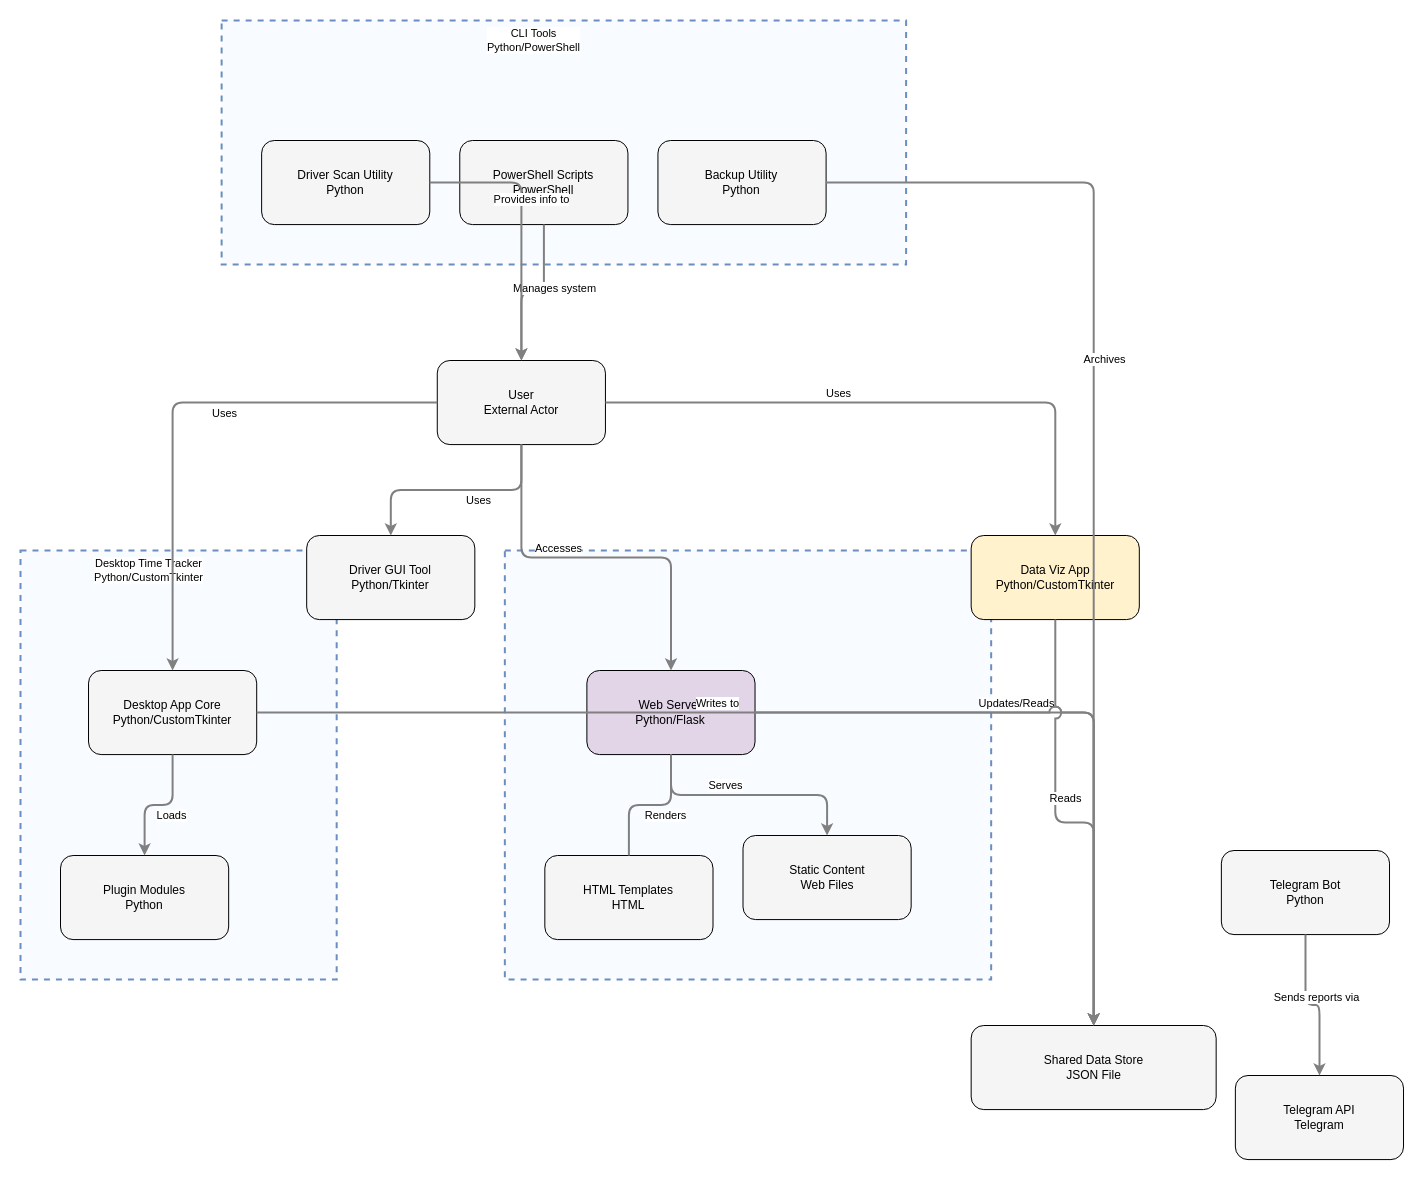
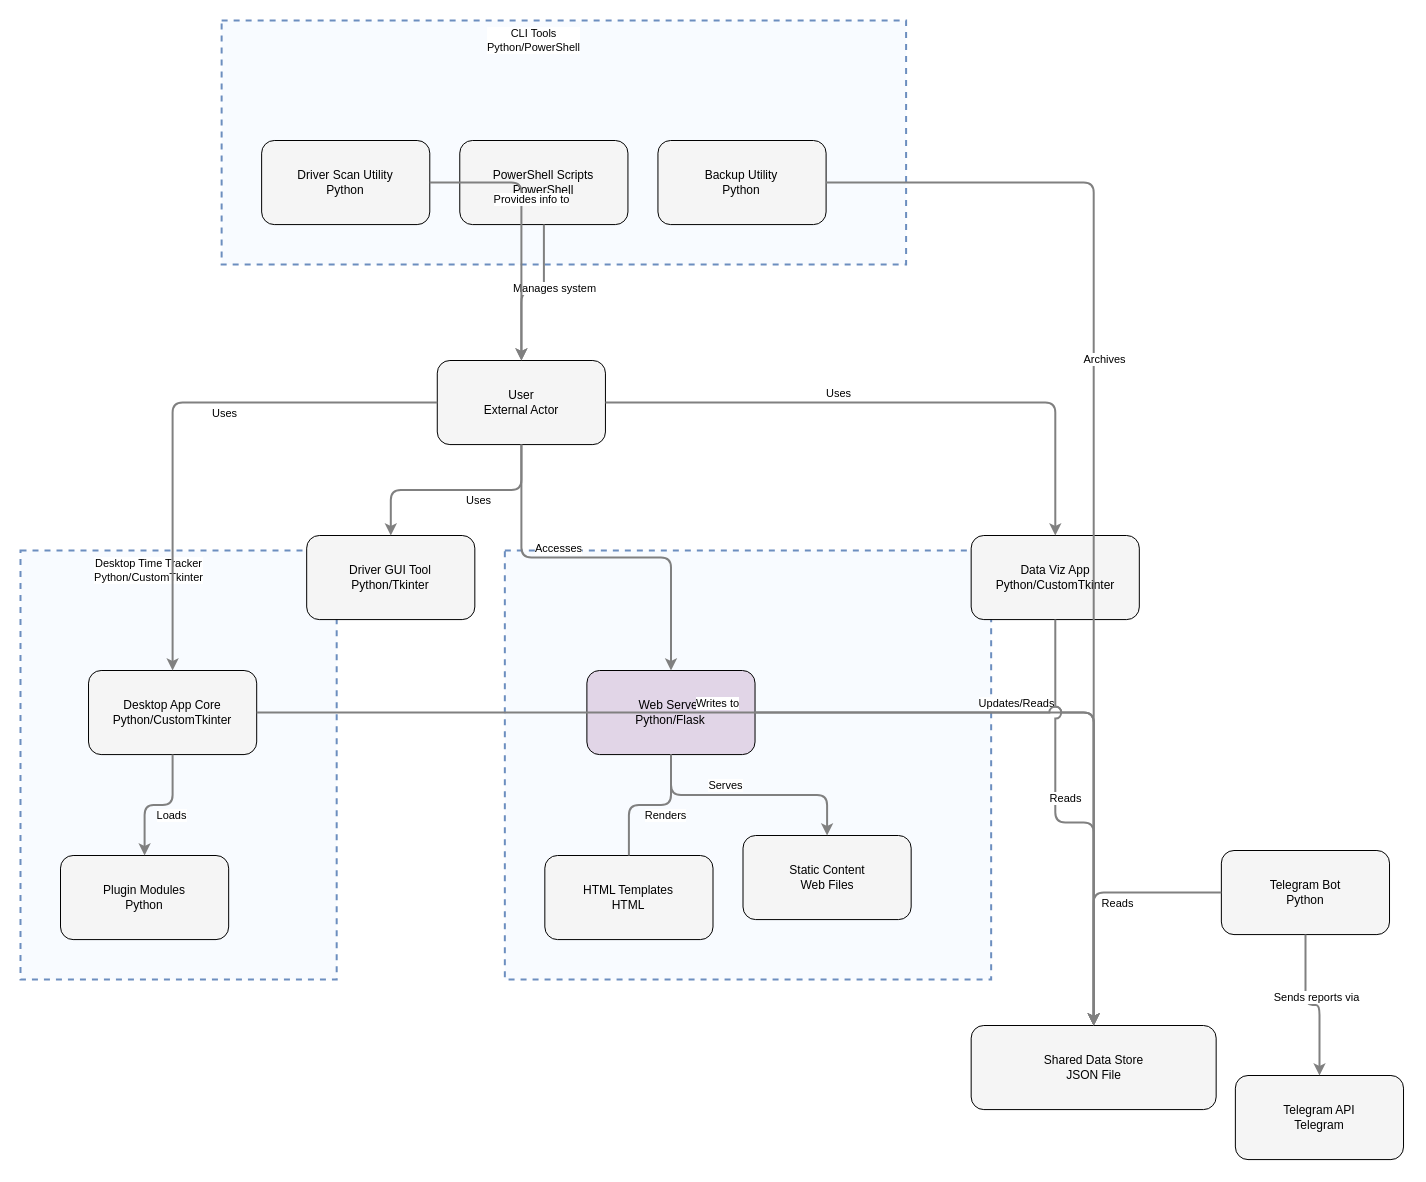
(1055, 578) -> (1055, 578)
none -> (1159, 893)
